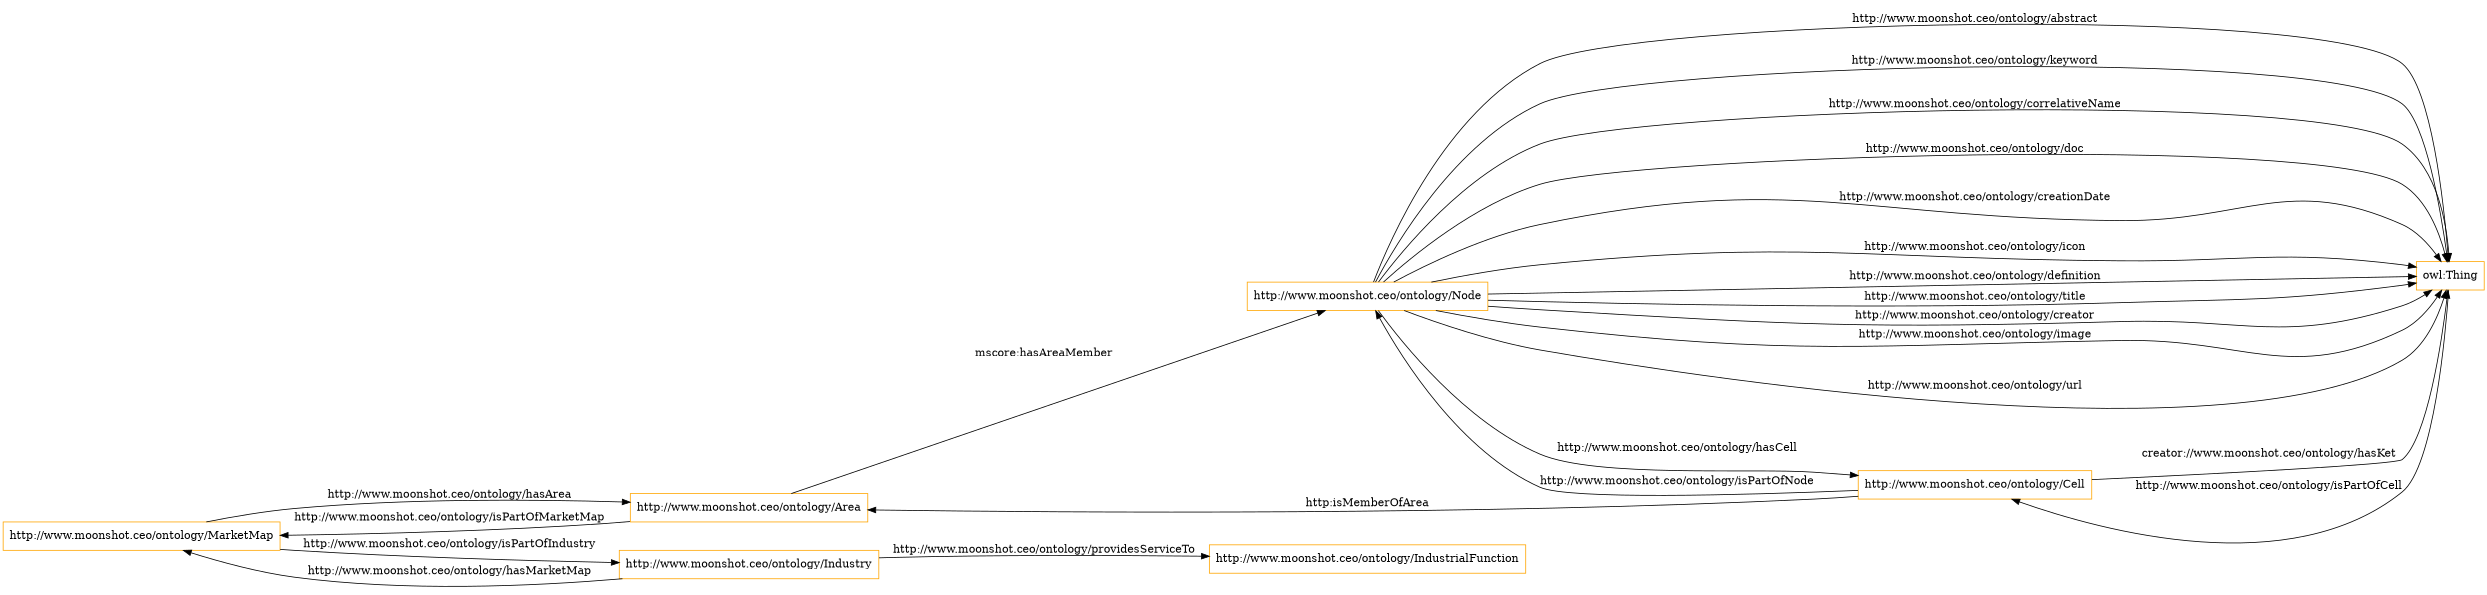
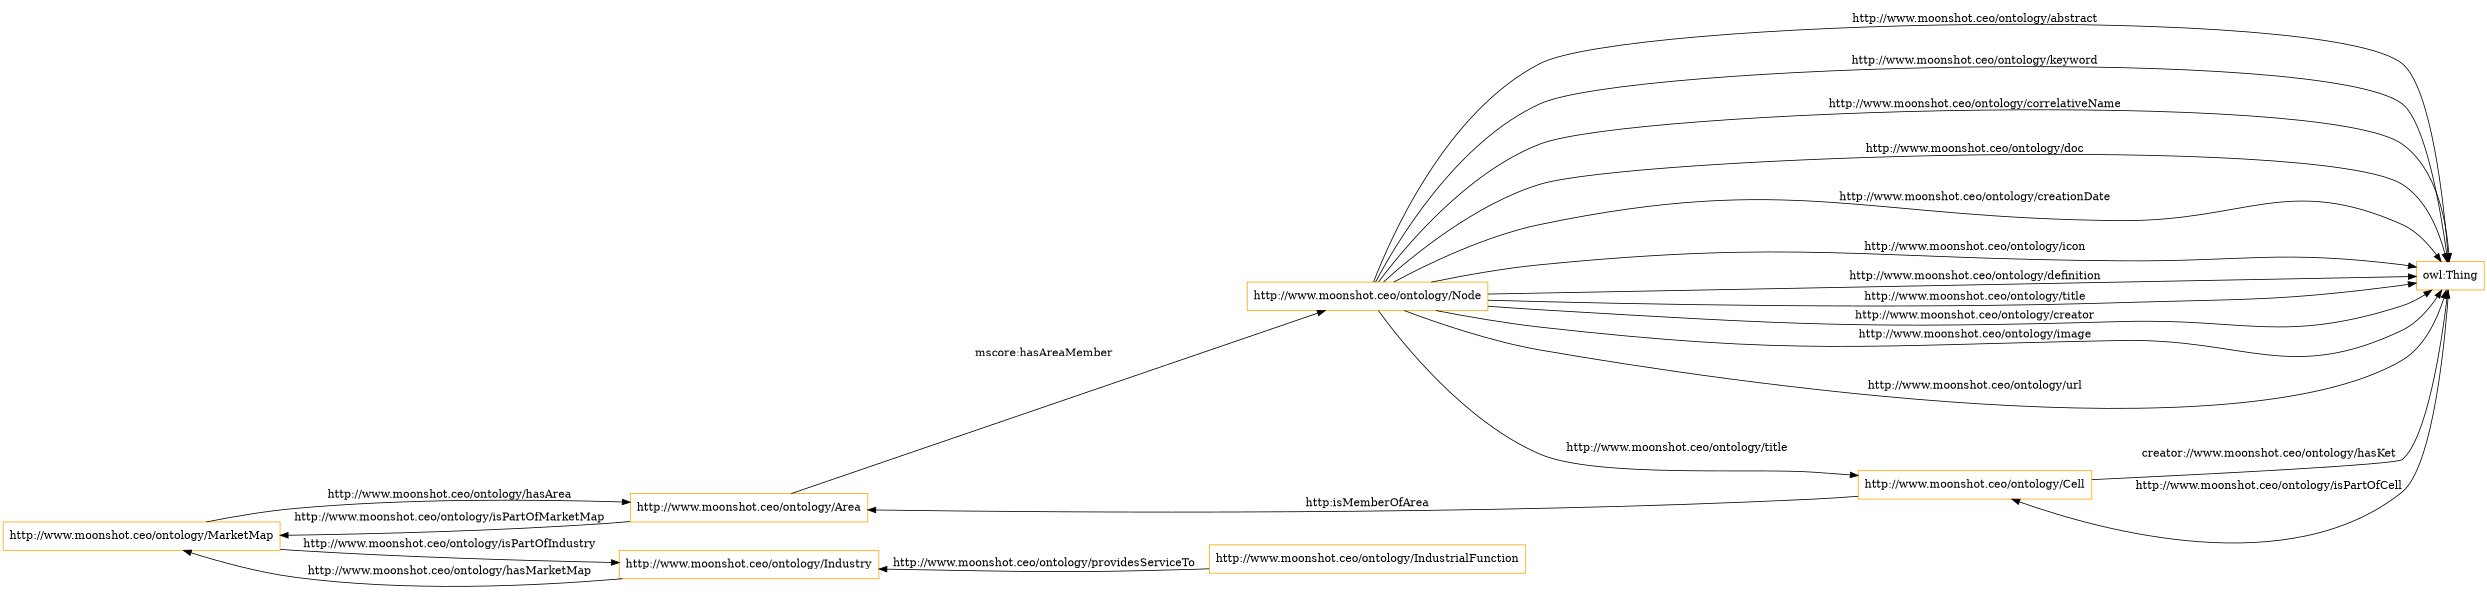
(1677, 448) -> (1677, 448)
(1580, 493) -> none
(1040, 556) -> (1048, 572)
